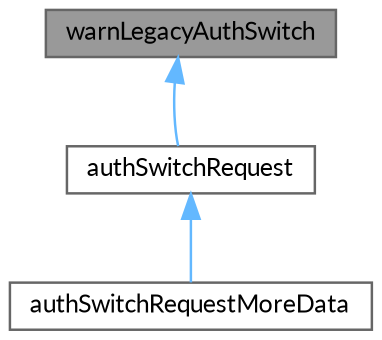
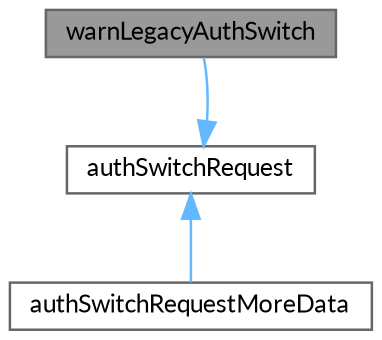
(174, 114) -> (207, 89)
